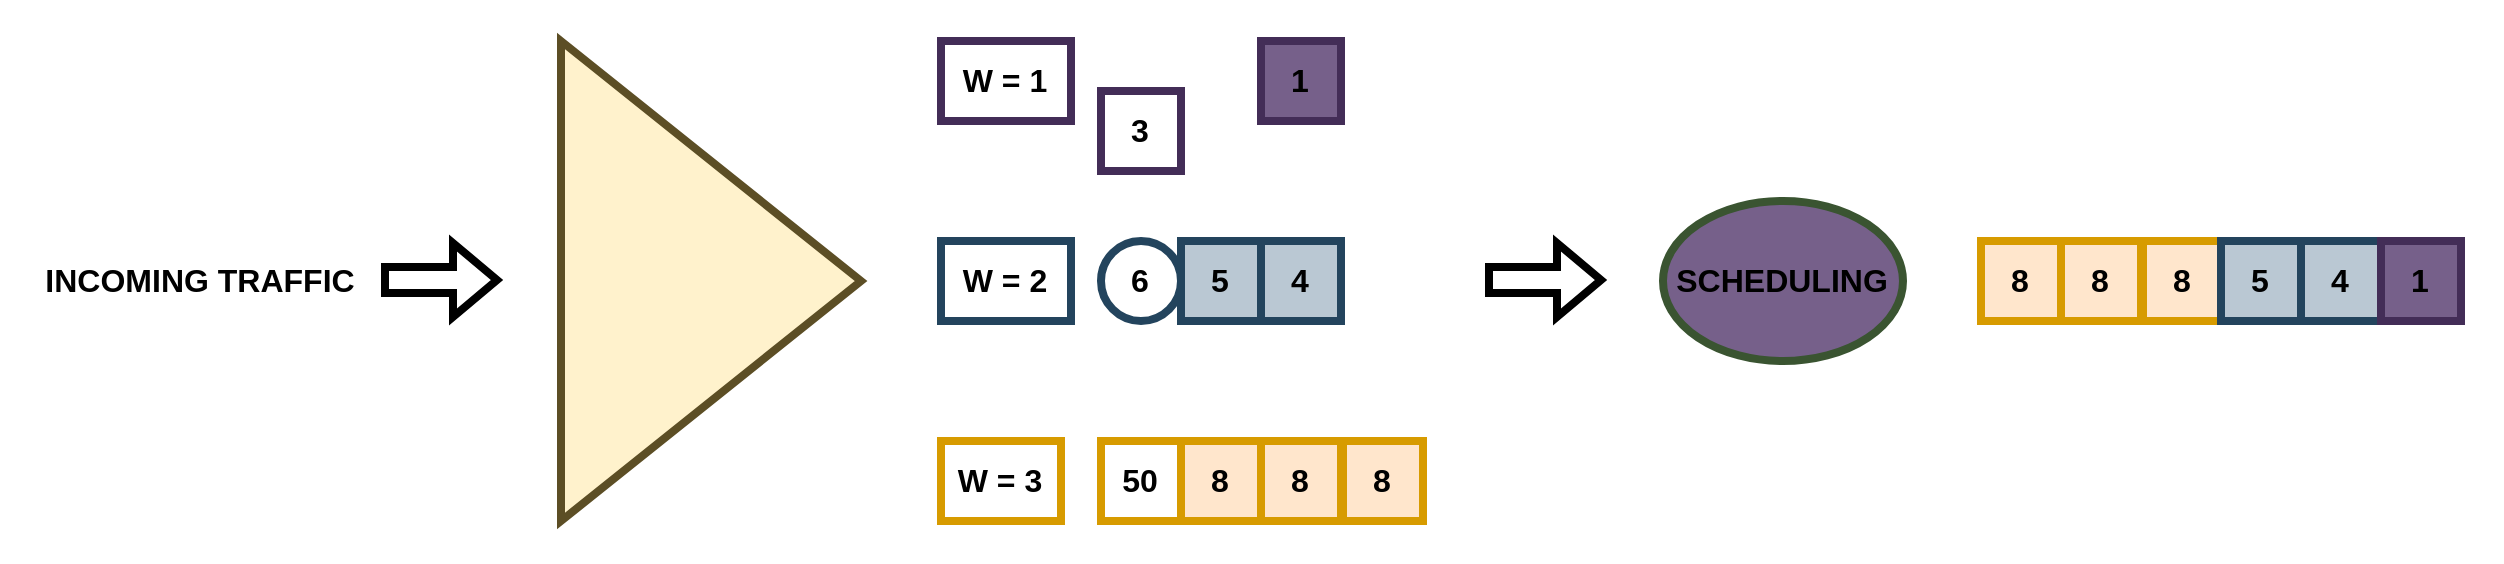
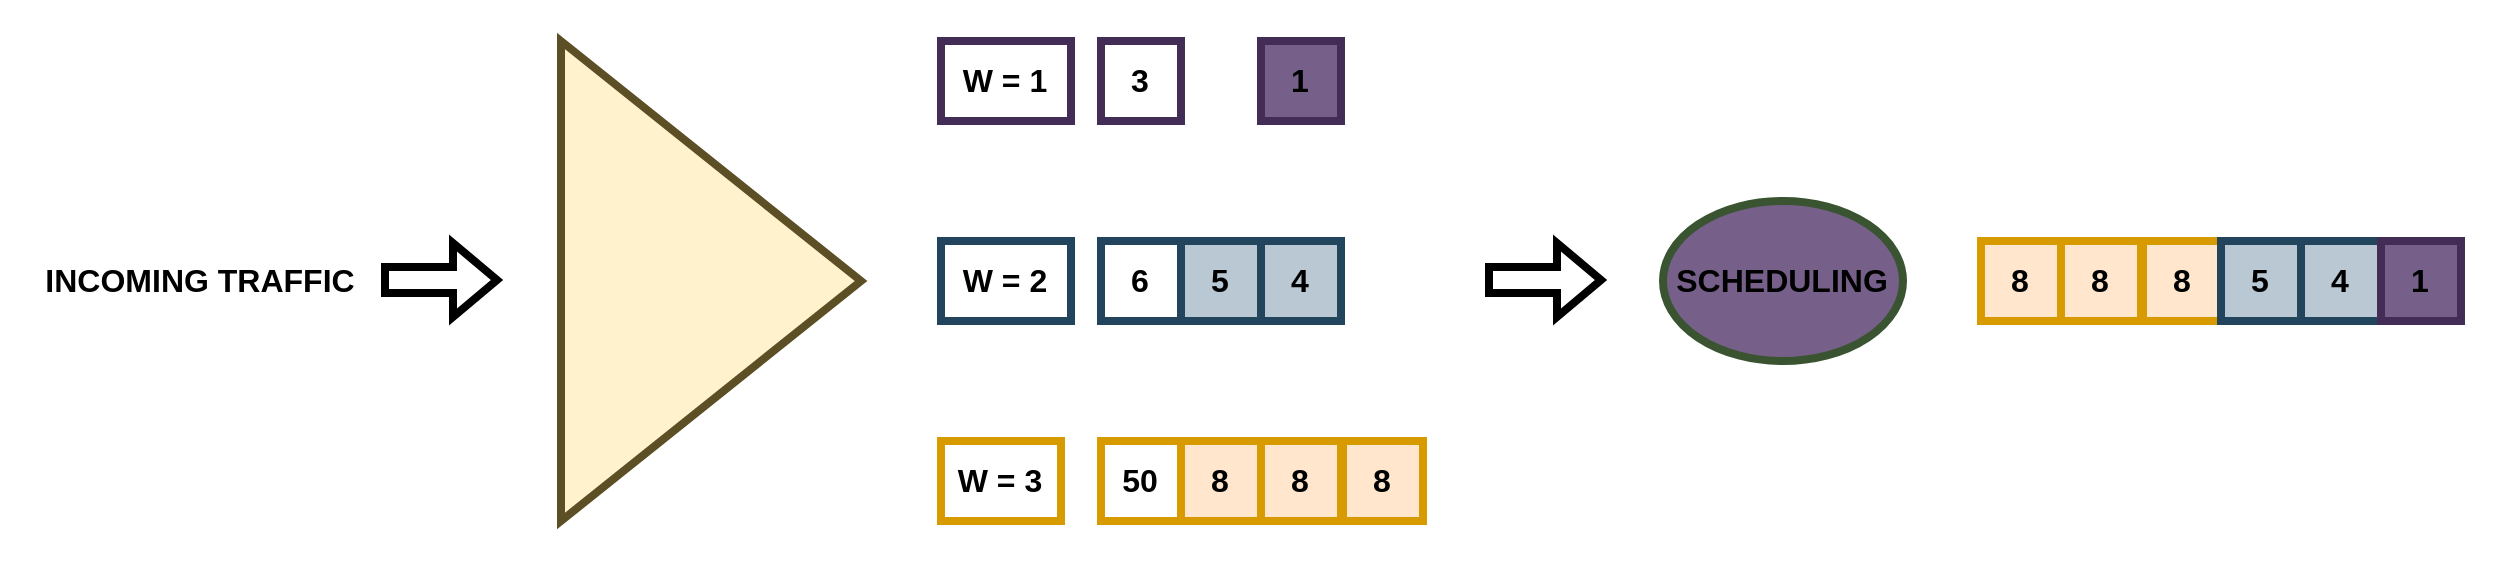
(1141, 131) -> (1141, 81)
(1141, 281) -> (1141, 281)
